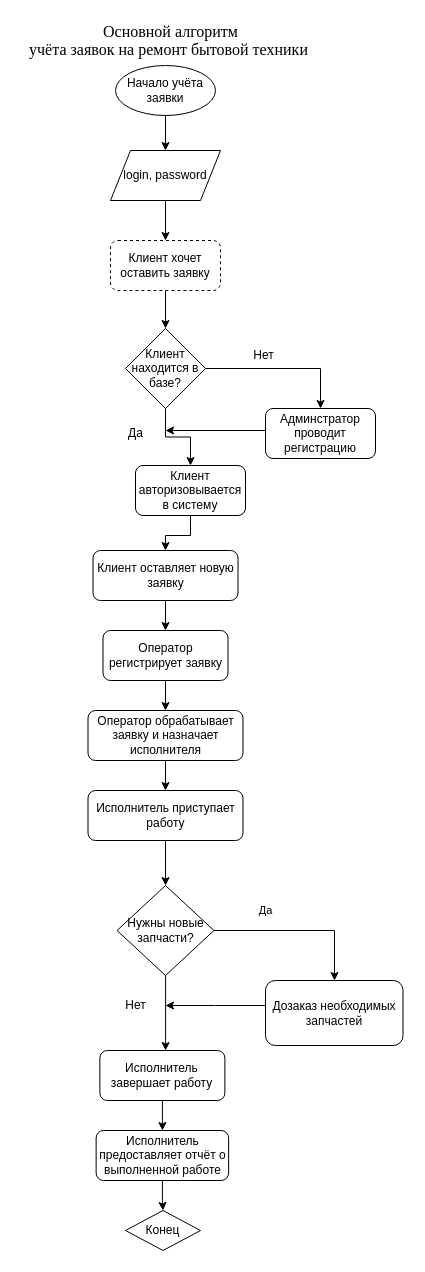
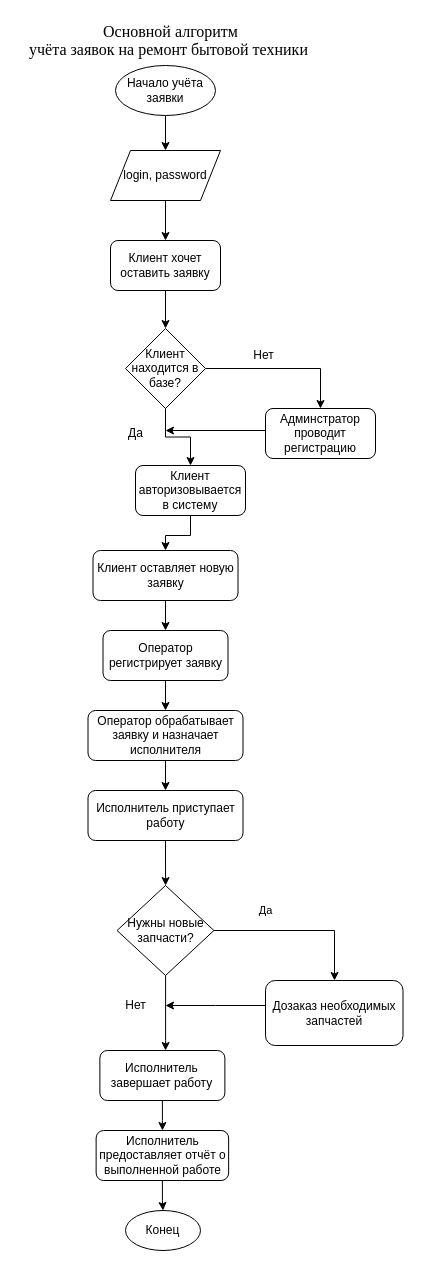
(166, 266) -> (166, 266)
(163, 1231) -> (163, 1231)
